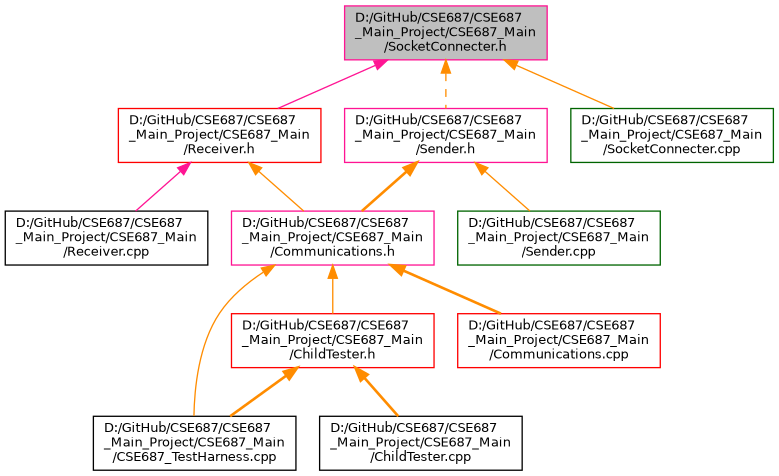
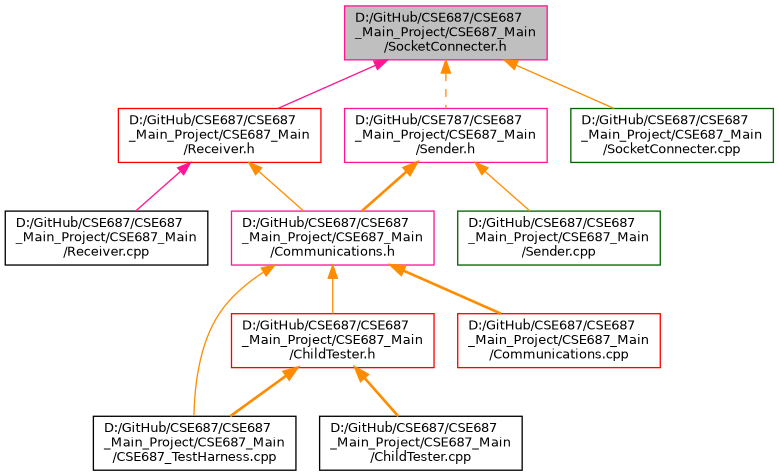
(446, 135) -> (446, 135)
